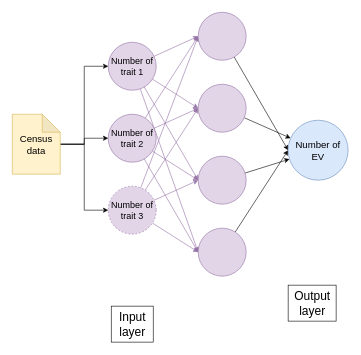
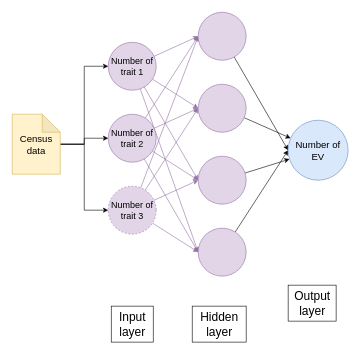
none -> (219, 324)
